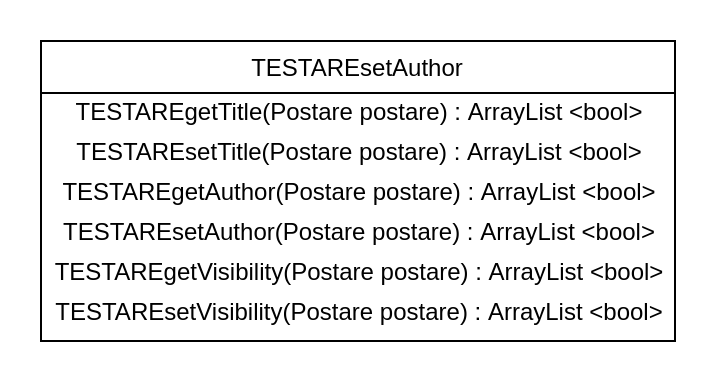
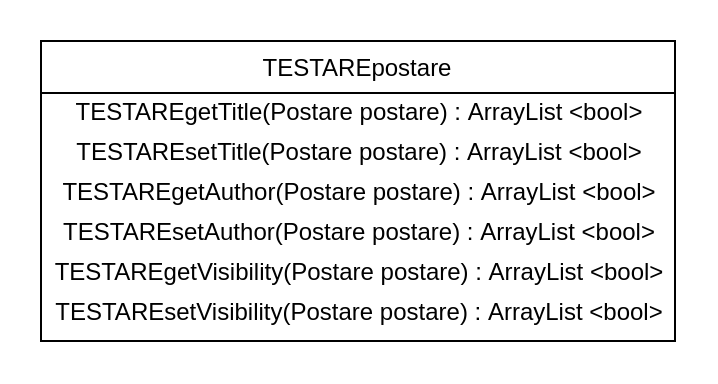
(357, 68) -> (357, 68)
